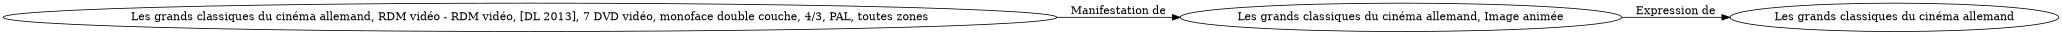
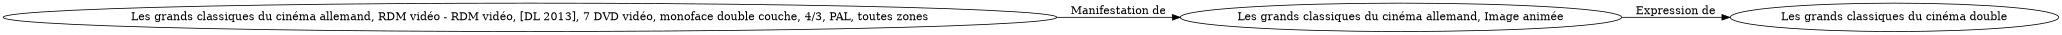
(1894, 17) -> (1894, 17)
